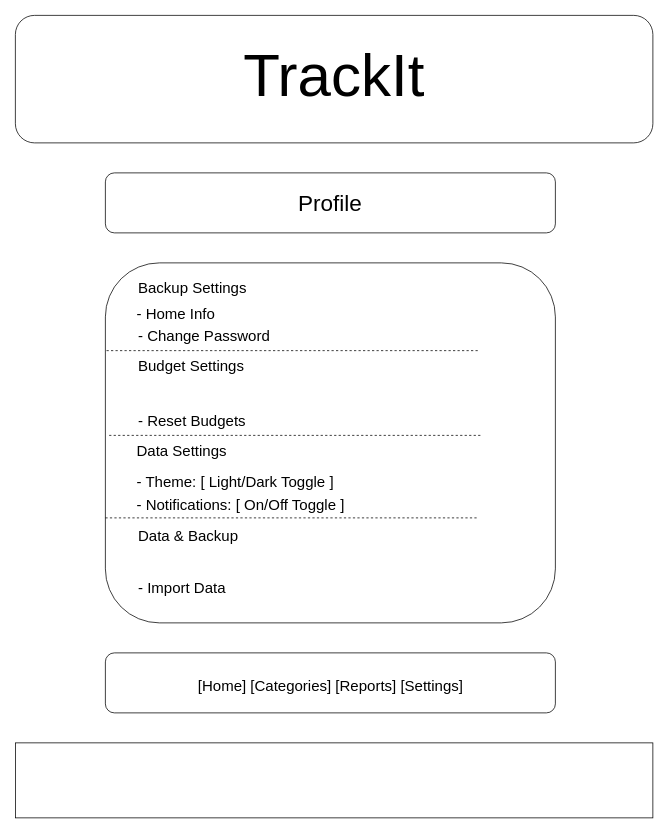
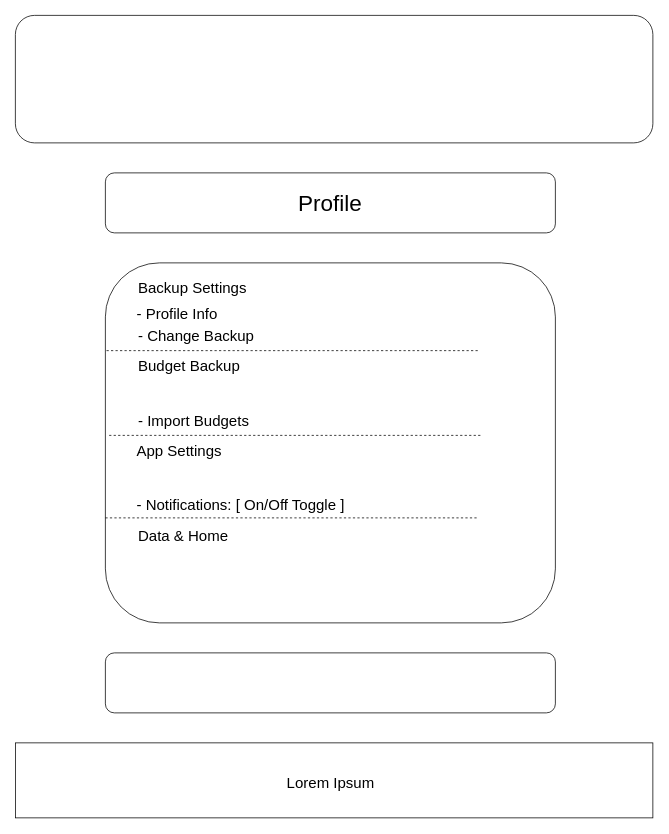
(334, 75) -> none
(170, 311) -> (183, 311)
(210, 333) -> (197, 333)
(197, 363) -> (187, 363)
(197, 418) -> (203, 418)
(183, 448) -> (177, 448)
(291, 479) -> none
(184, 533) -> (172, 533)
(292, 585) -> none
(330, 683) -> none
none -> (330, 780)
